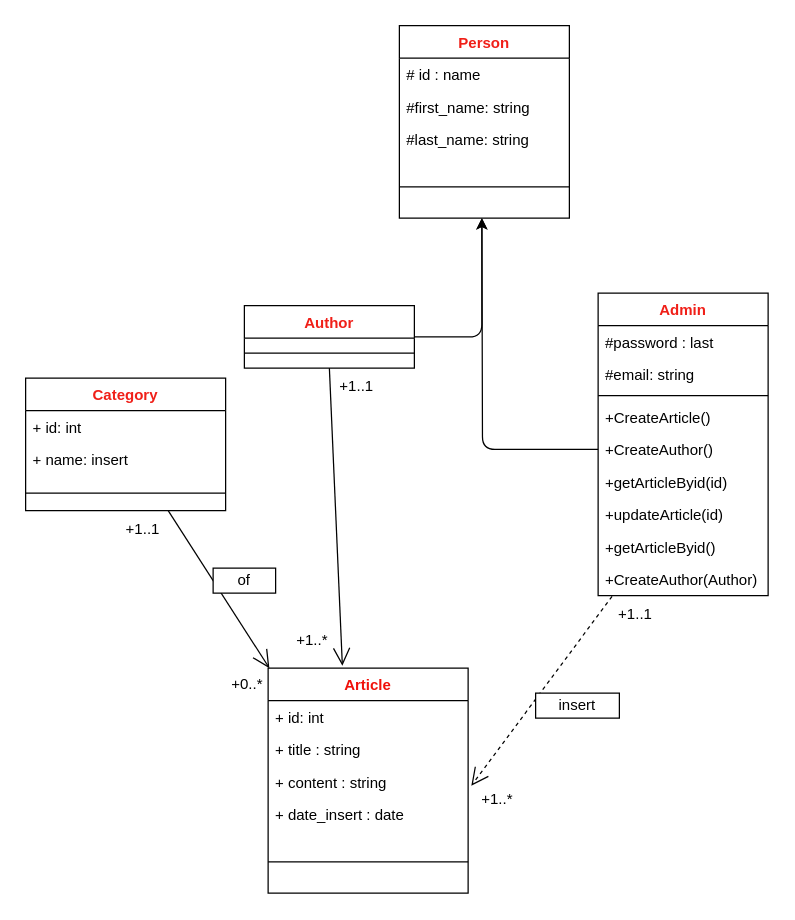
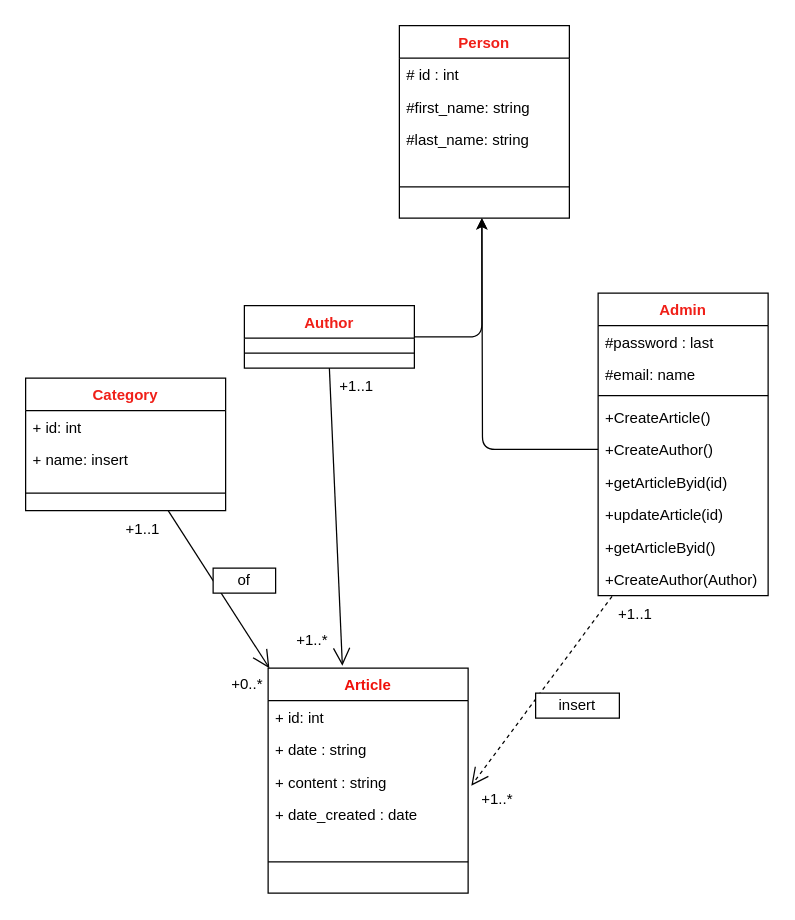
(443, 75) -> (437, 75)
(654, 375) -> (648, 375)
(329, 750) -> (328, 750)
(349, 815) -> (355, 815)
